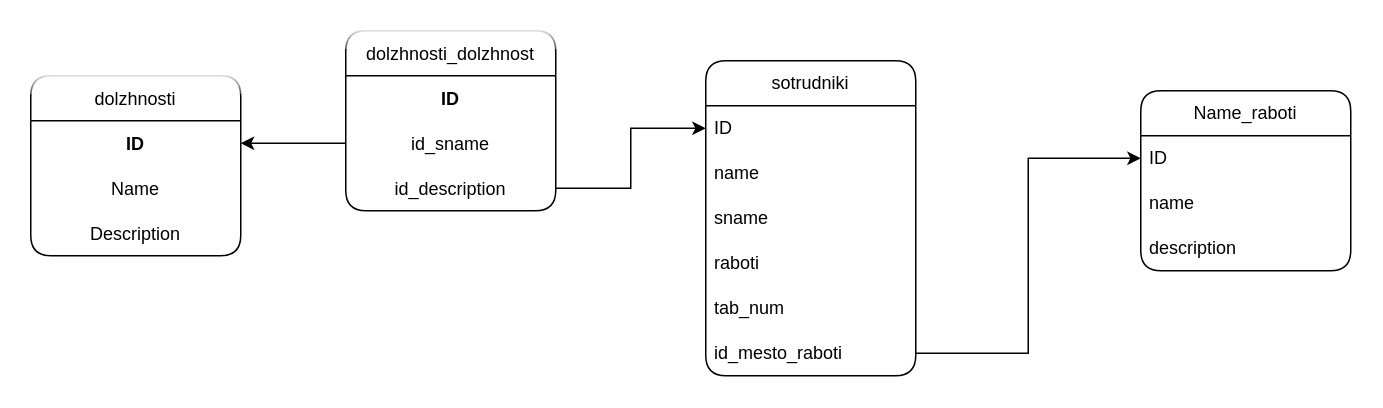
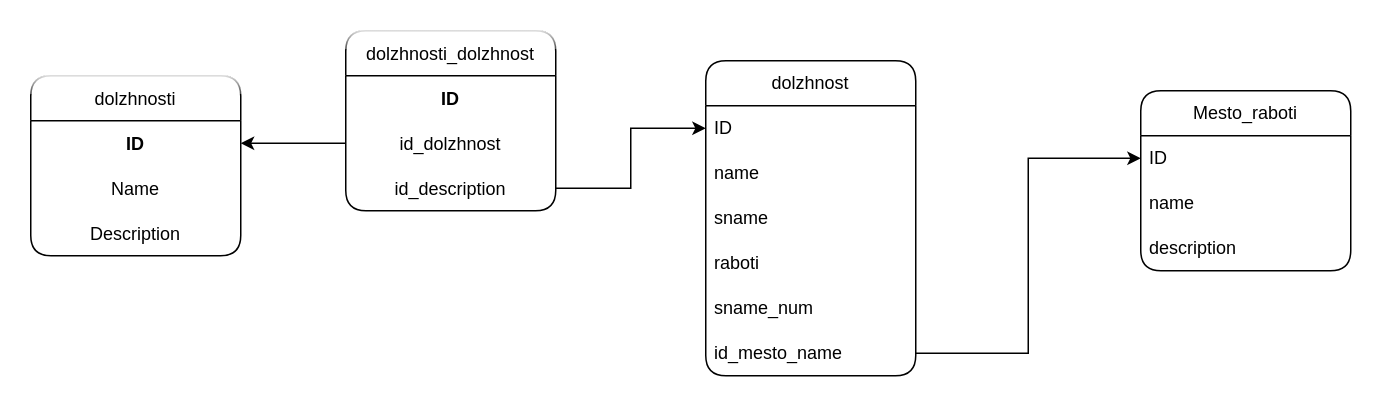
(811, 83) -> (811, 83)
(1246, 113) -> (1246, 113)
(450, 144) -> (450, 144)
(750, 308) -> (760, 308)
(786, 353) -> (778, 353)
